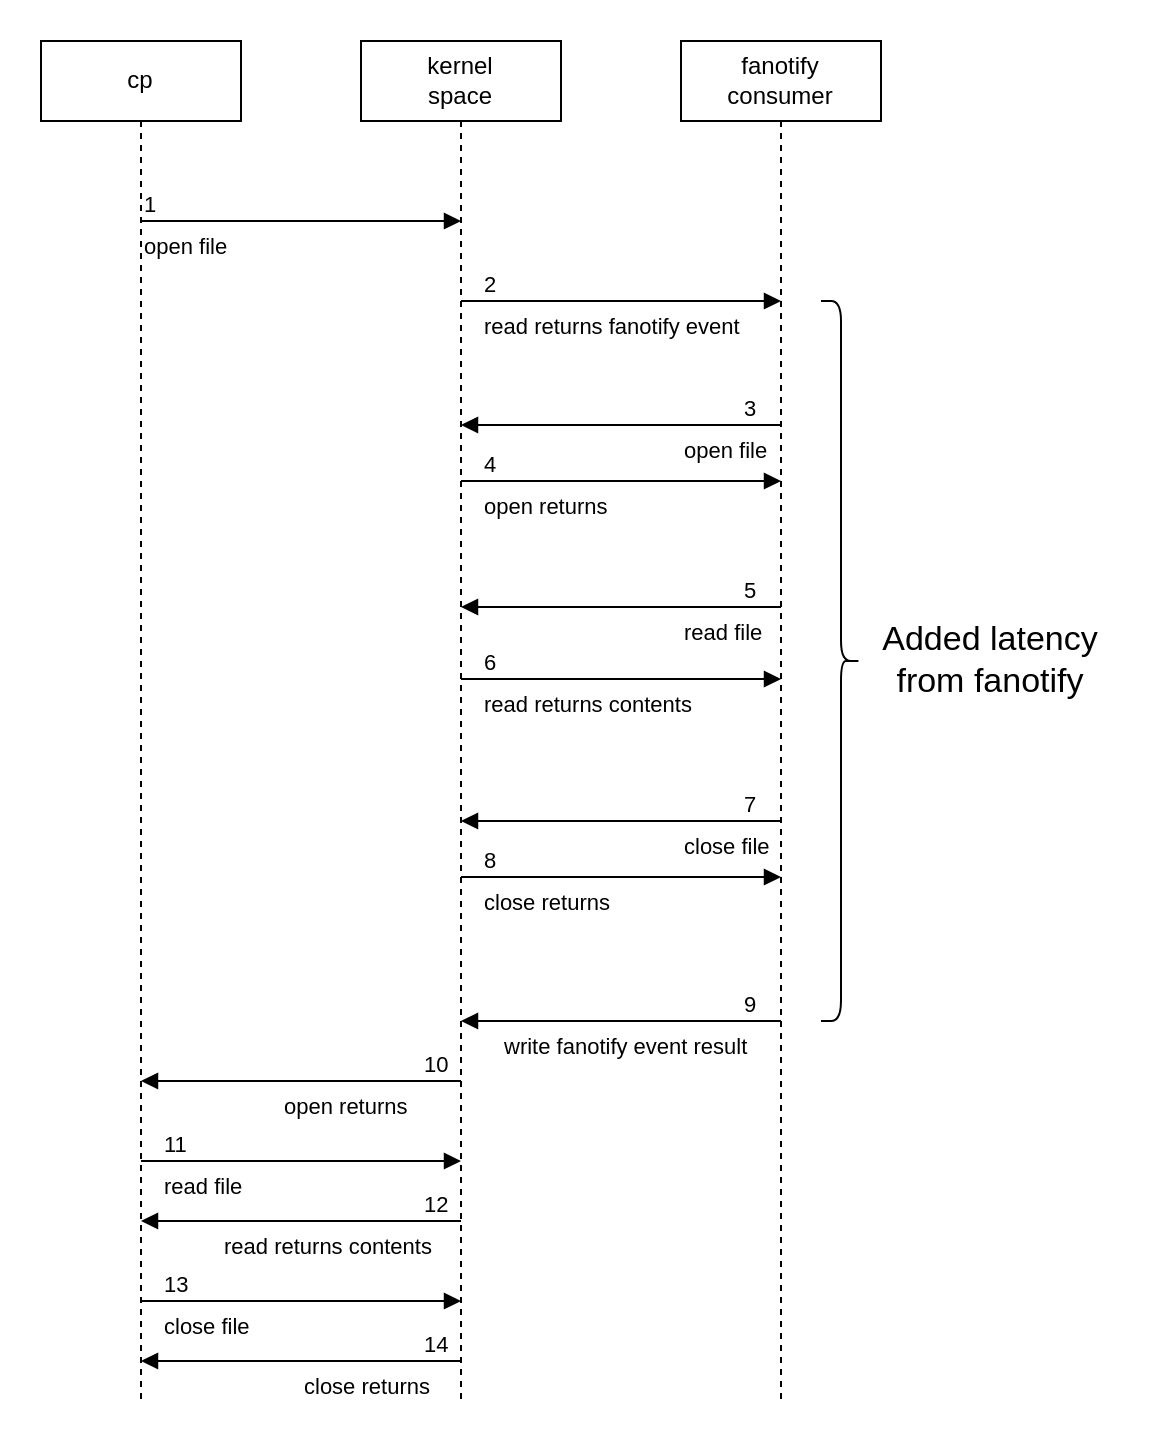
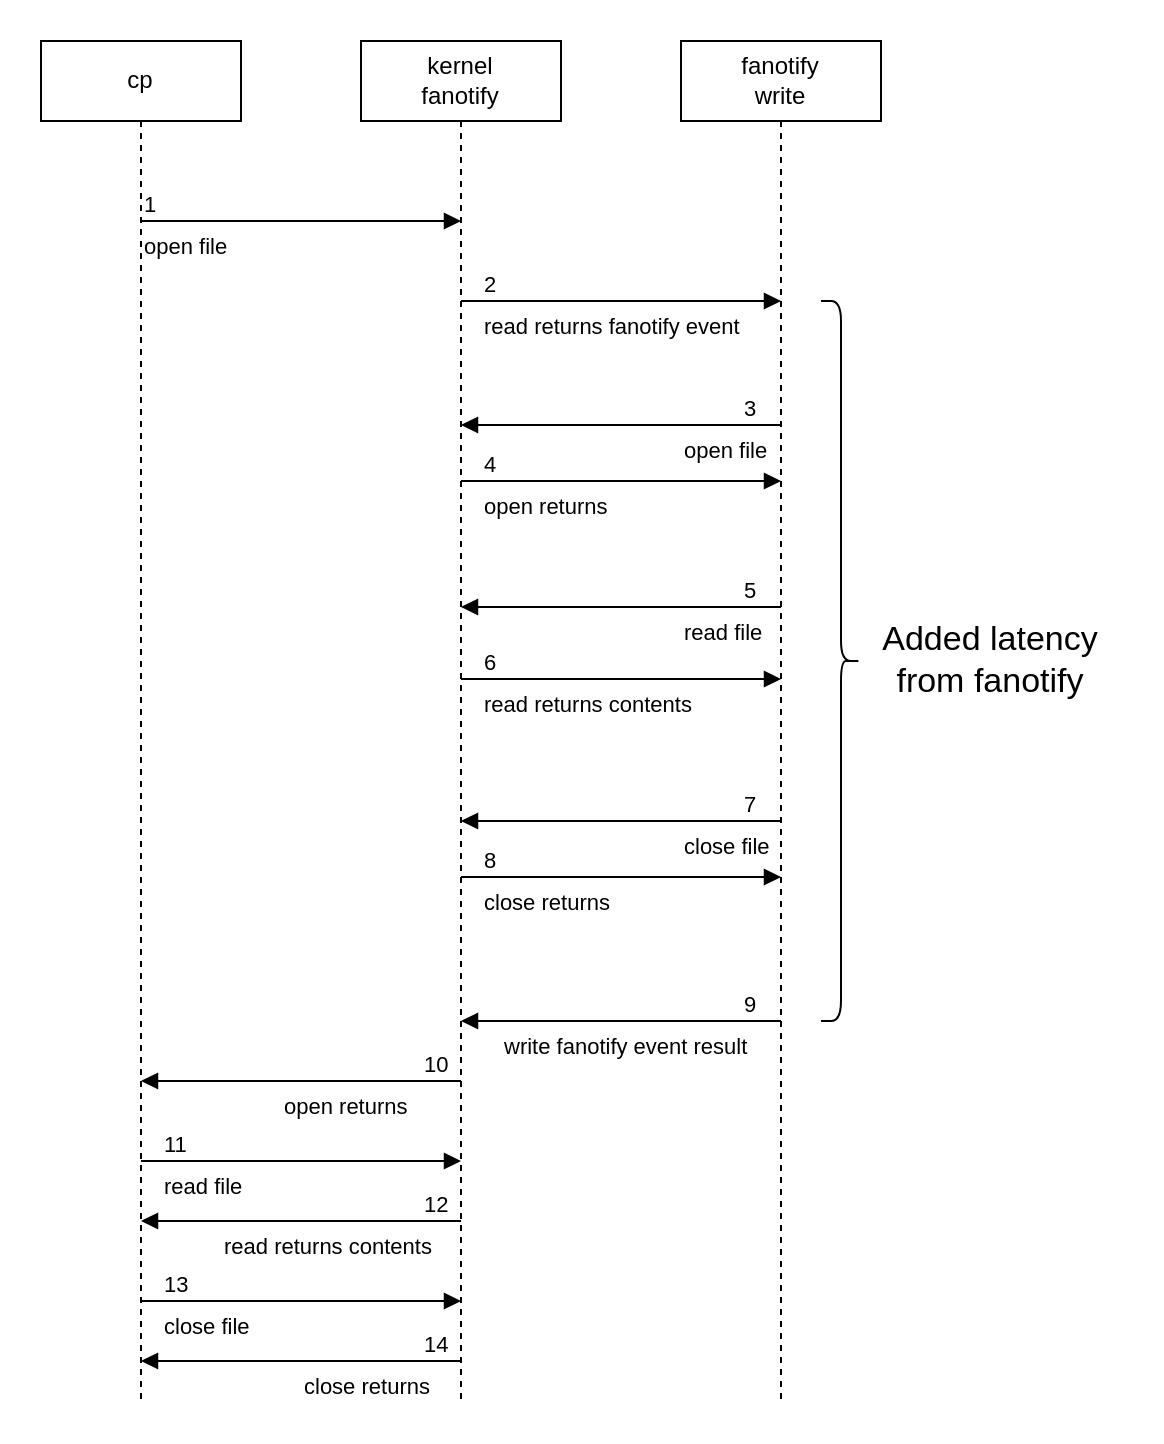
(461, 81) -> (461, 81)
(781, 81) -> (781, 81)
